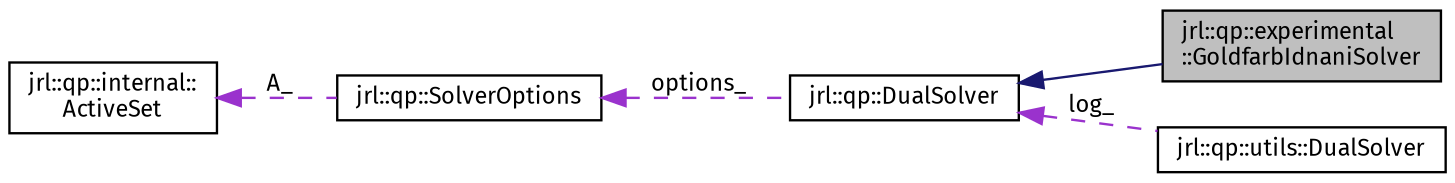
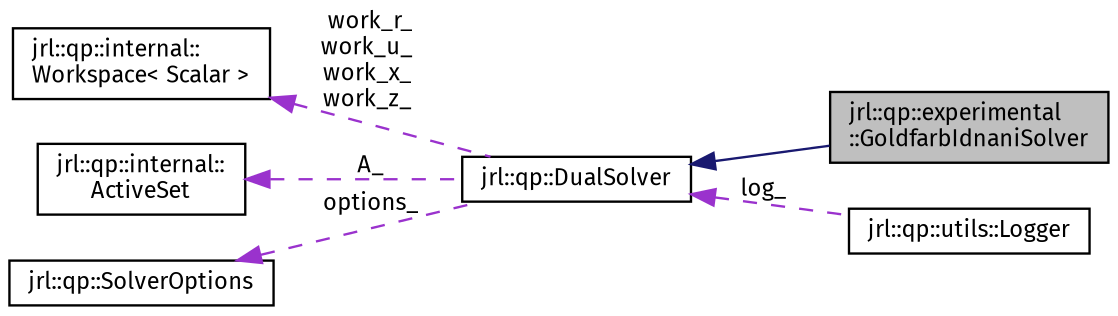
none -> (142, 64)
(289, 98) -> (366, 179)
(1302, 150) -> (969, 231)
